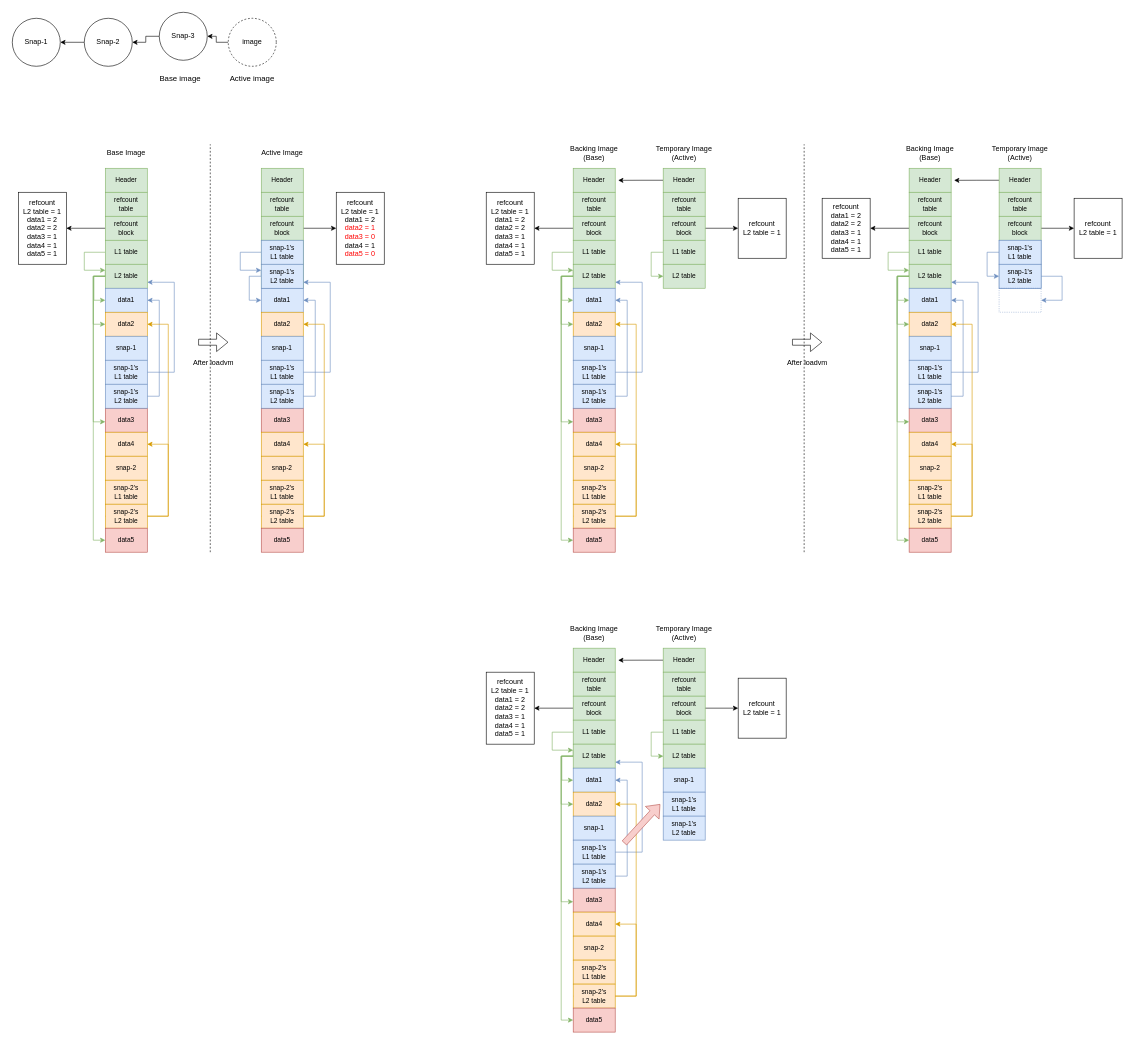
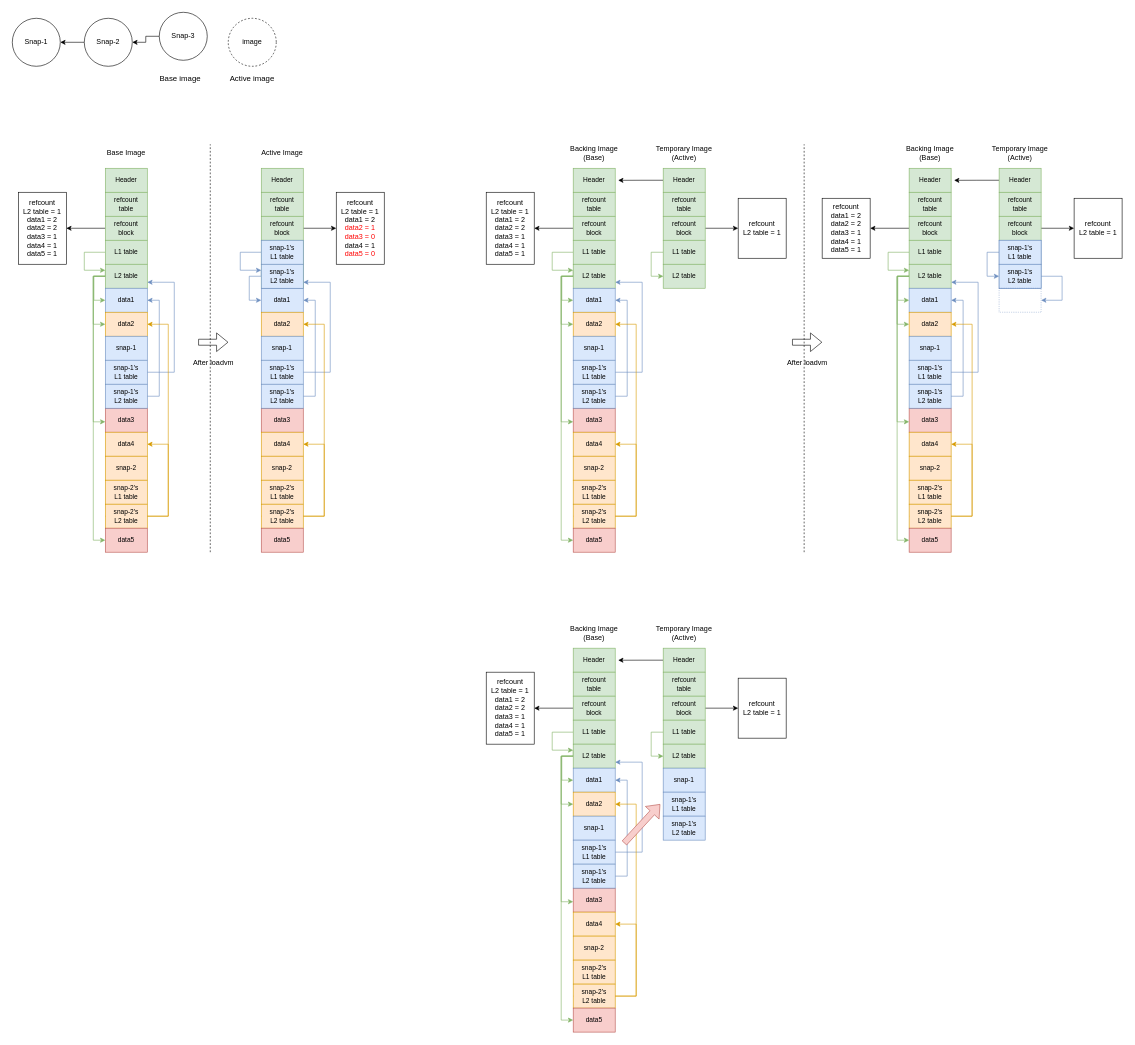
(216, 38) -> none
